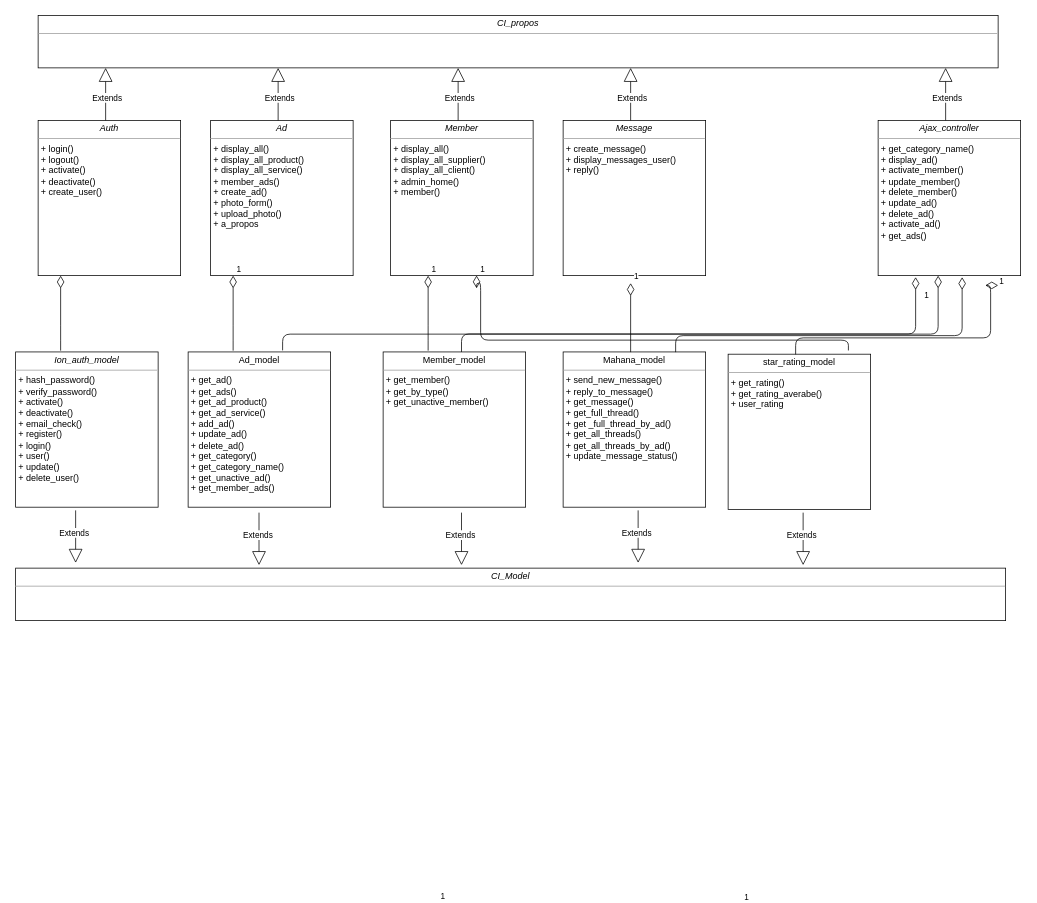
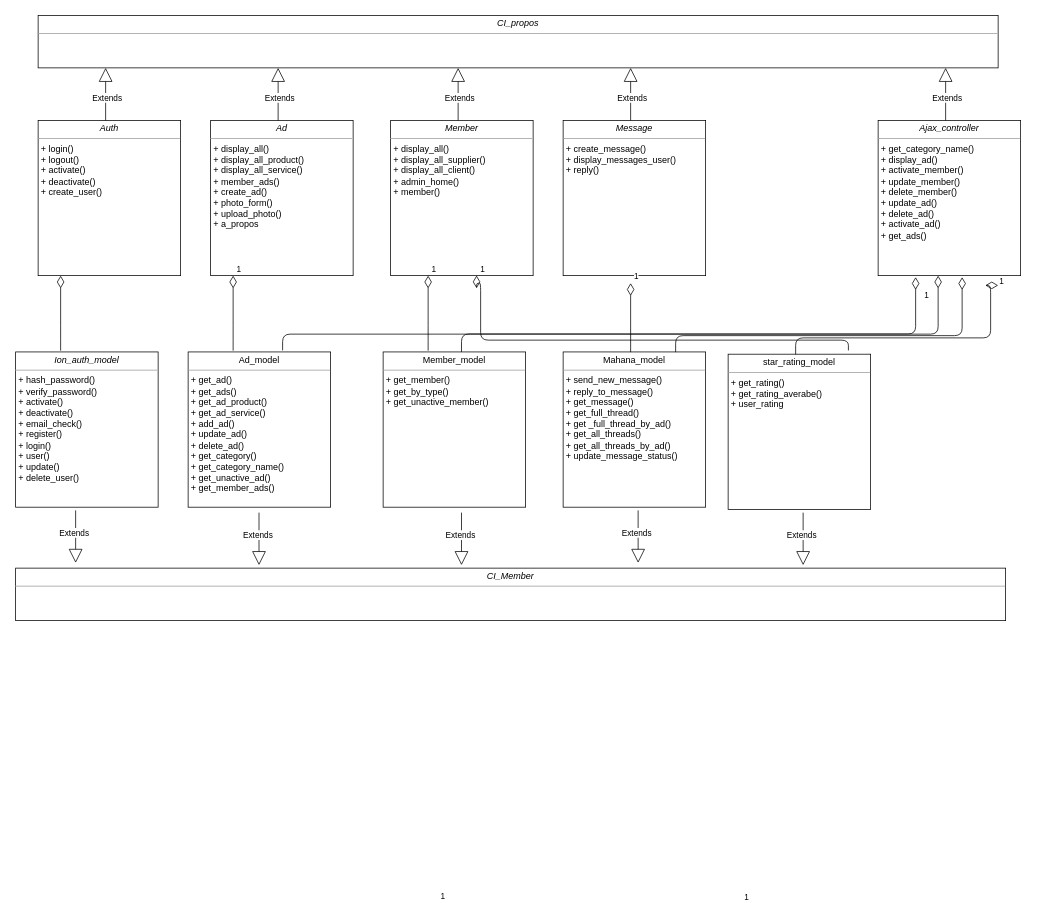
(34, 574) -> (38, 574)
